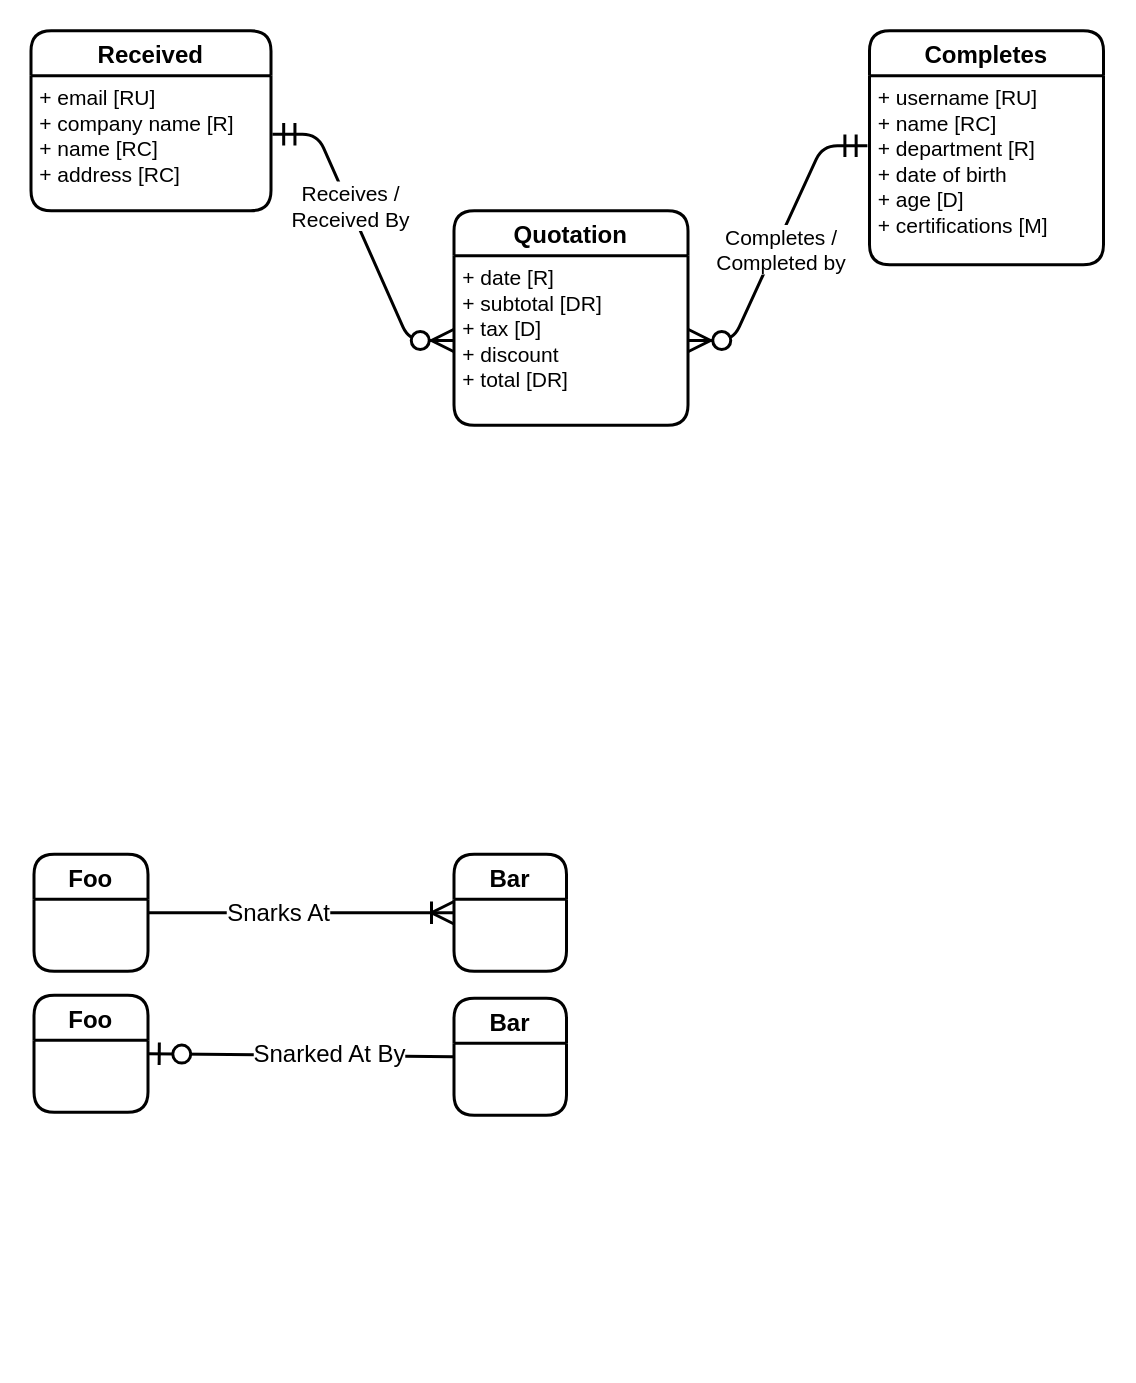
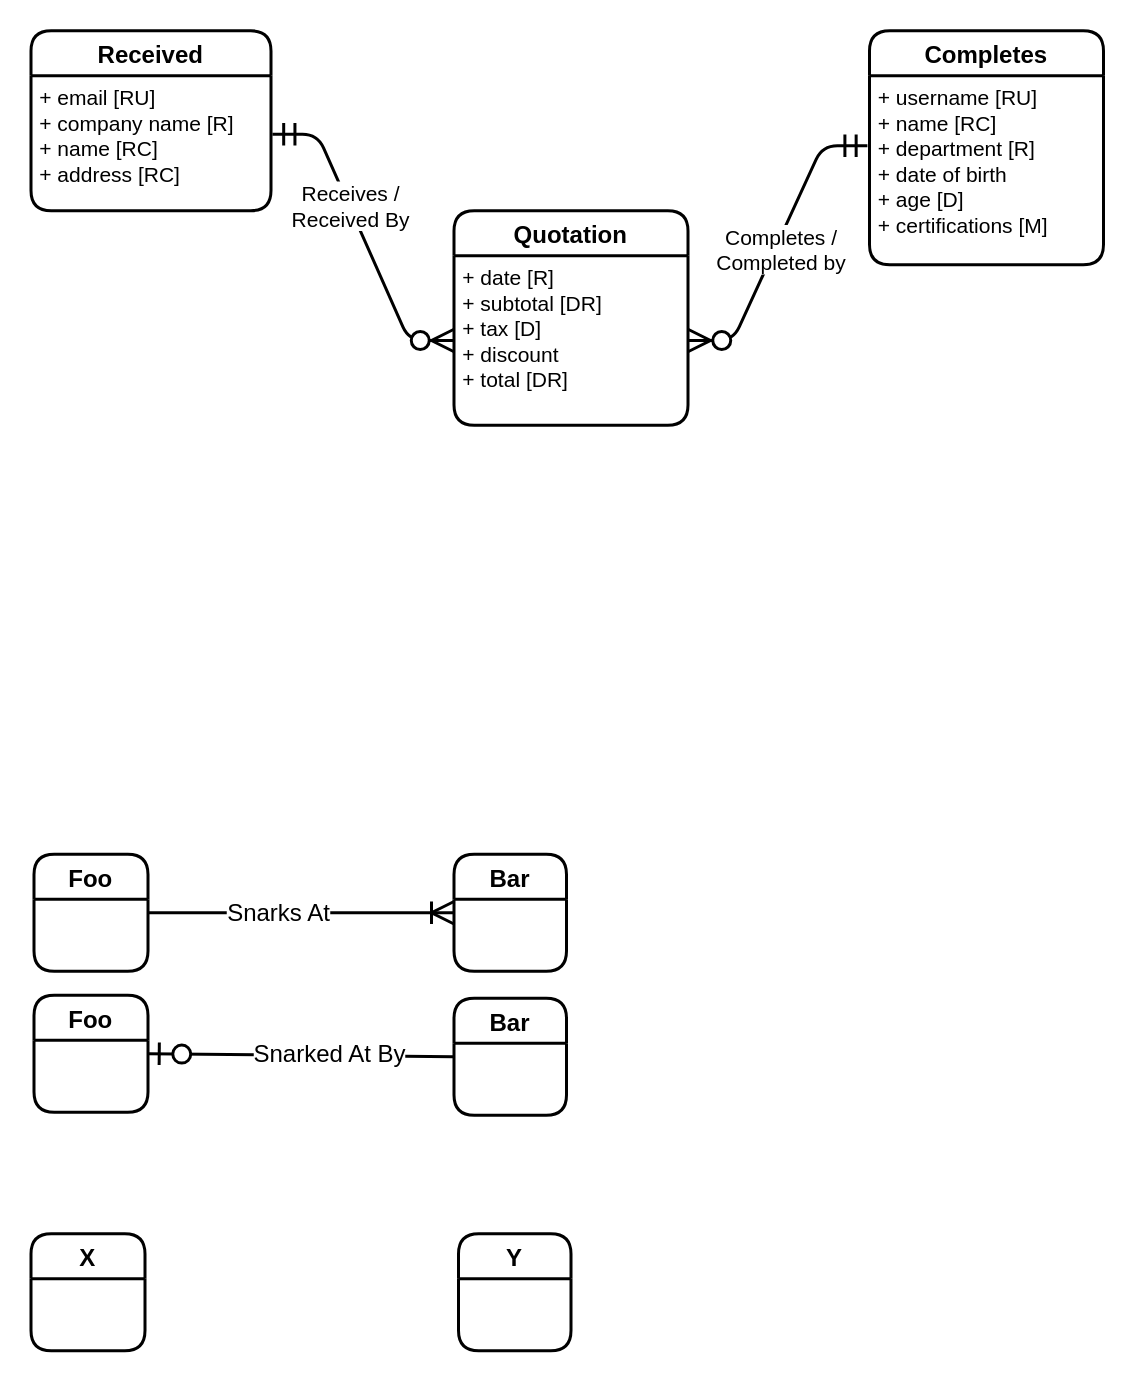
none -> (88, 1292)
none -> (515, 1292)
